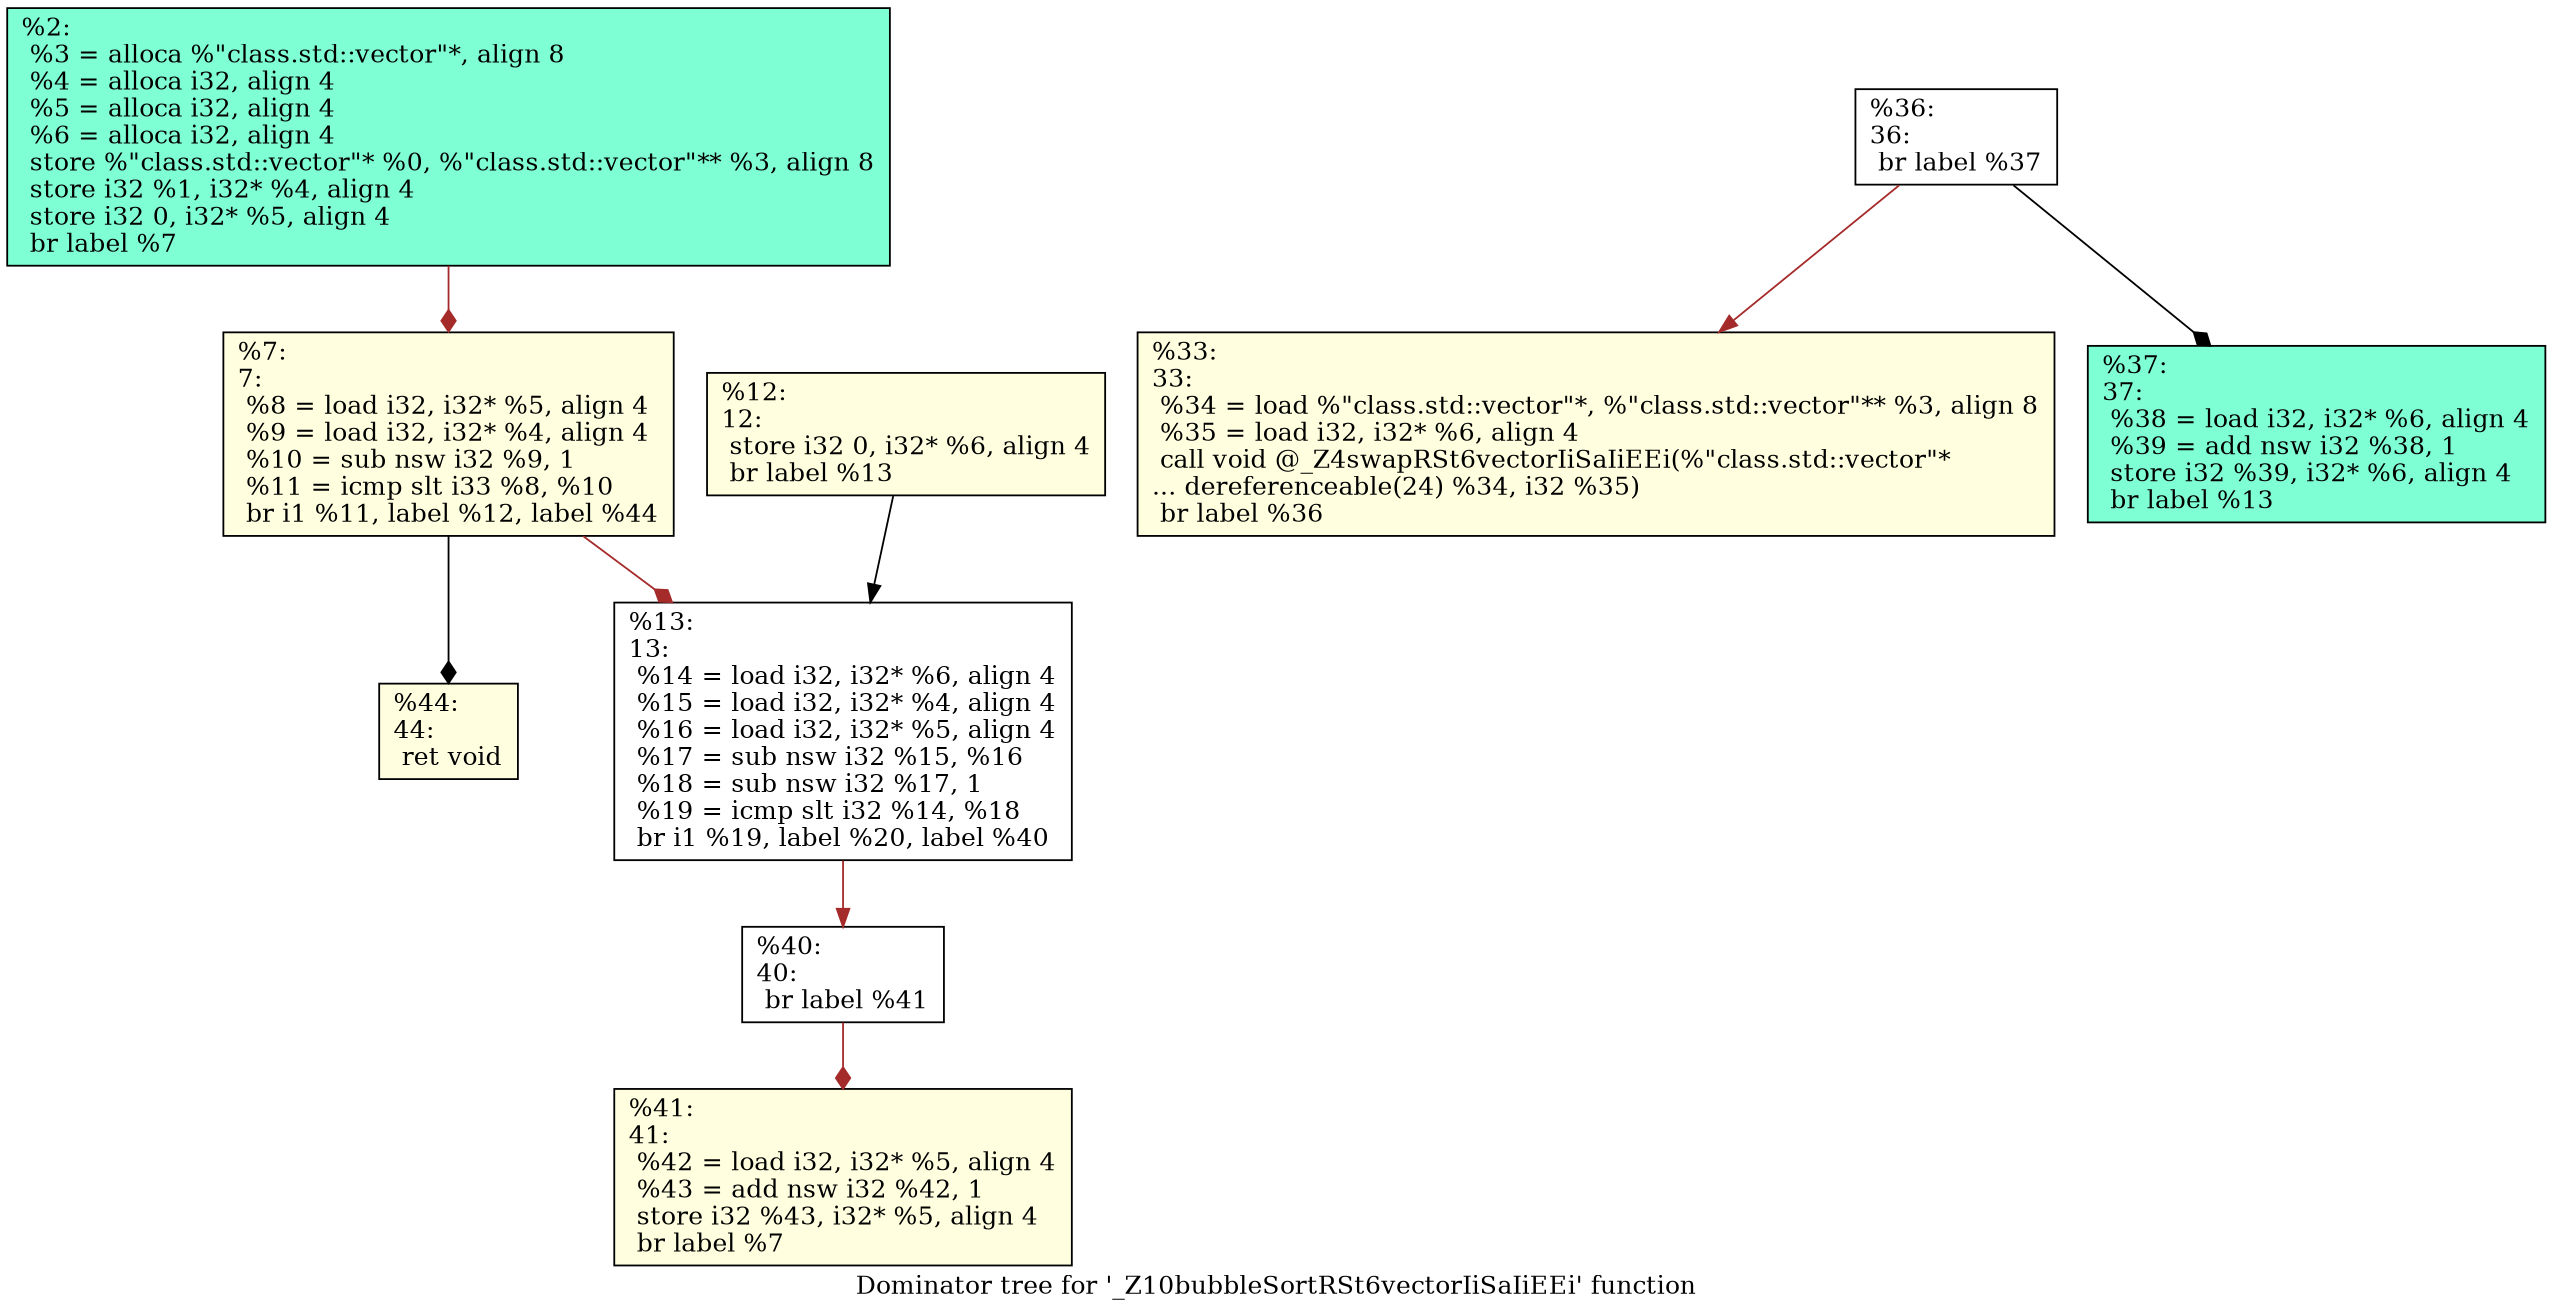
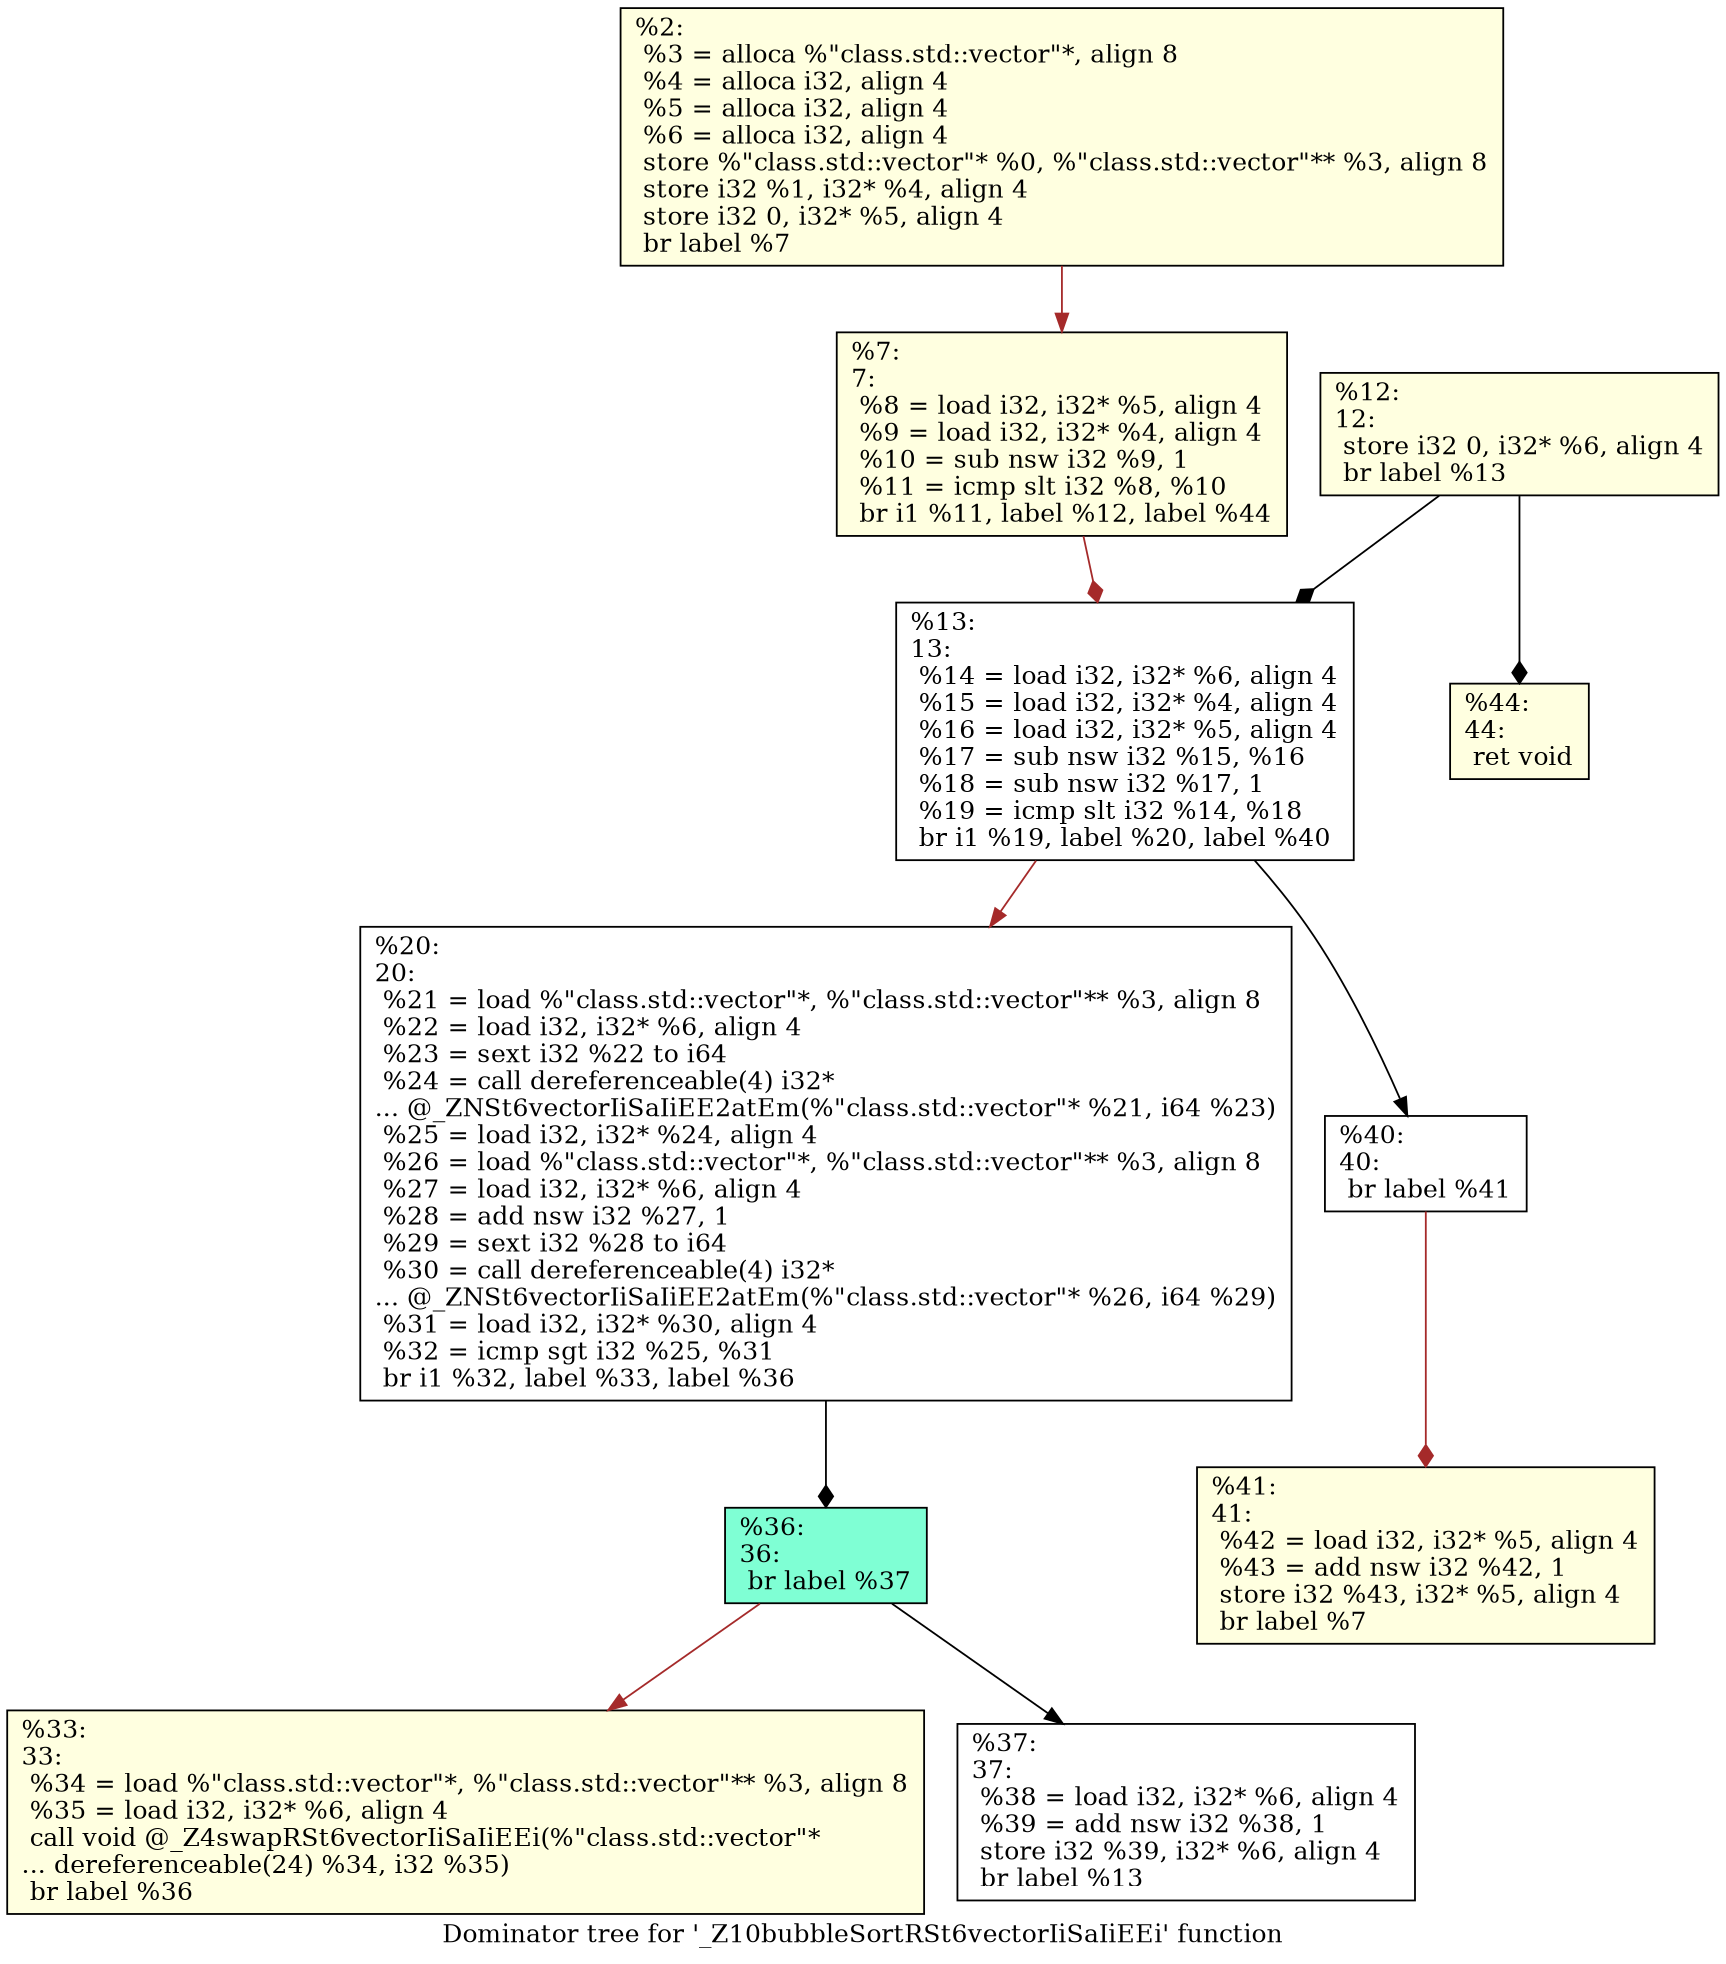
(449, 137) -> (1062, 137)
(1956, 137) -> (826, 1555)
(2103, 259) -> (970, 1659)
(449, 288) -> (1062, 290)
(2317, 434) -> (1186, 1812)
(426, 487) -> (1039, 487)
(884, 540) -> (1377, 542)
(449, 599) -> (1519, 579)
(843, 885) -> (1337, 973)
none -> (826, 1164)
